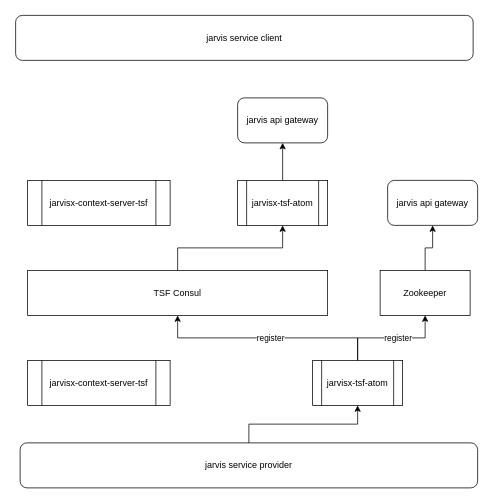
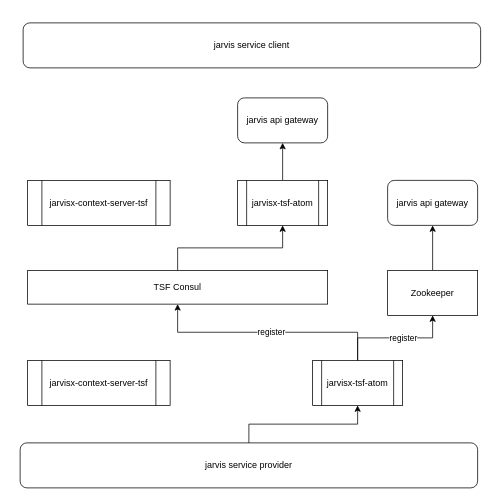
(244, 38) -> (252, 45)
(177, 293) -> (177, 287)
(425, 293) -> (432, 293)
